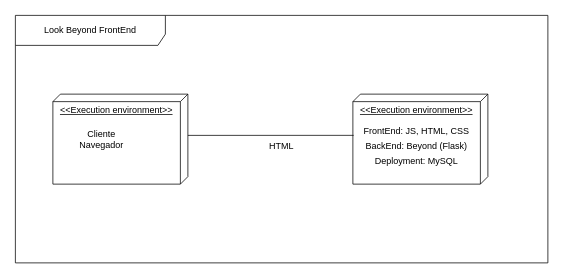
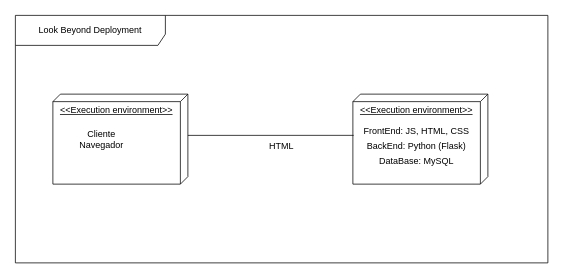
(90, 30) -> (90, 30)
(417, 147) -> (417, 147)
(417, 162) -> (417, 162)
